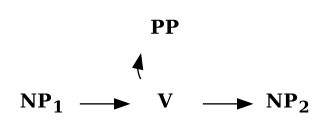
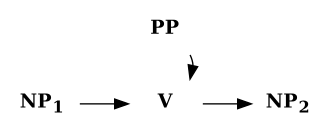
(139, 74) -> (192, 60)
